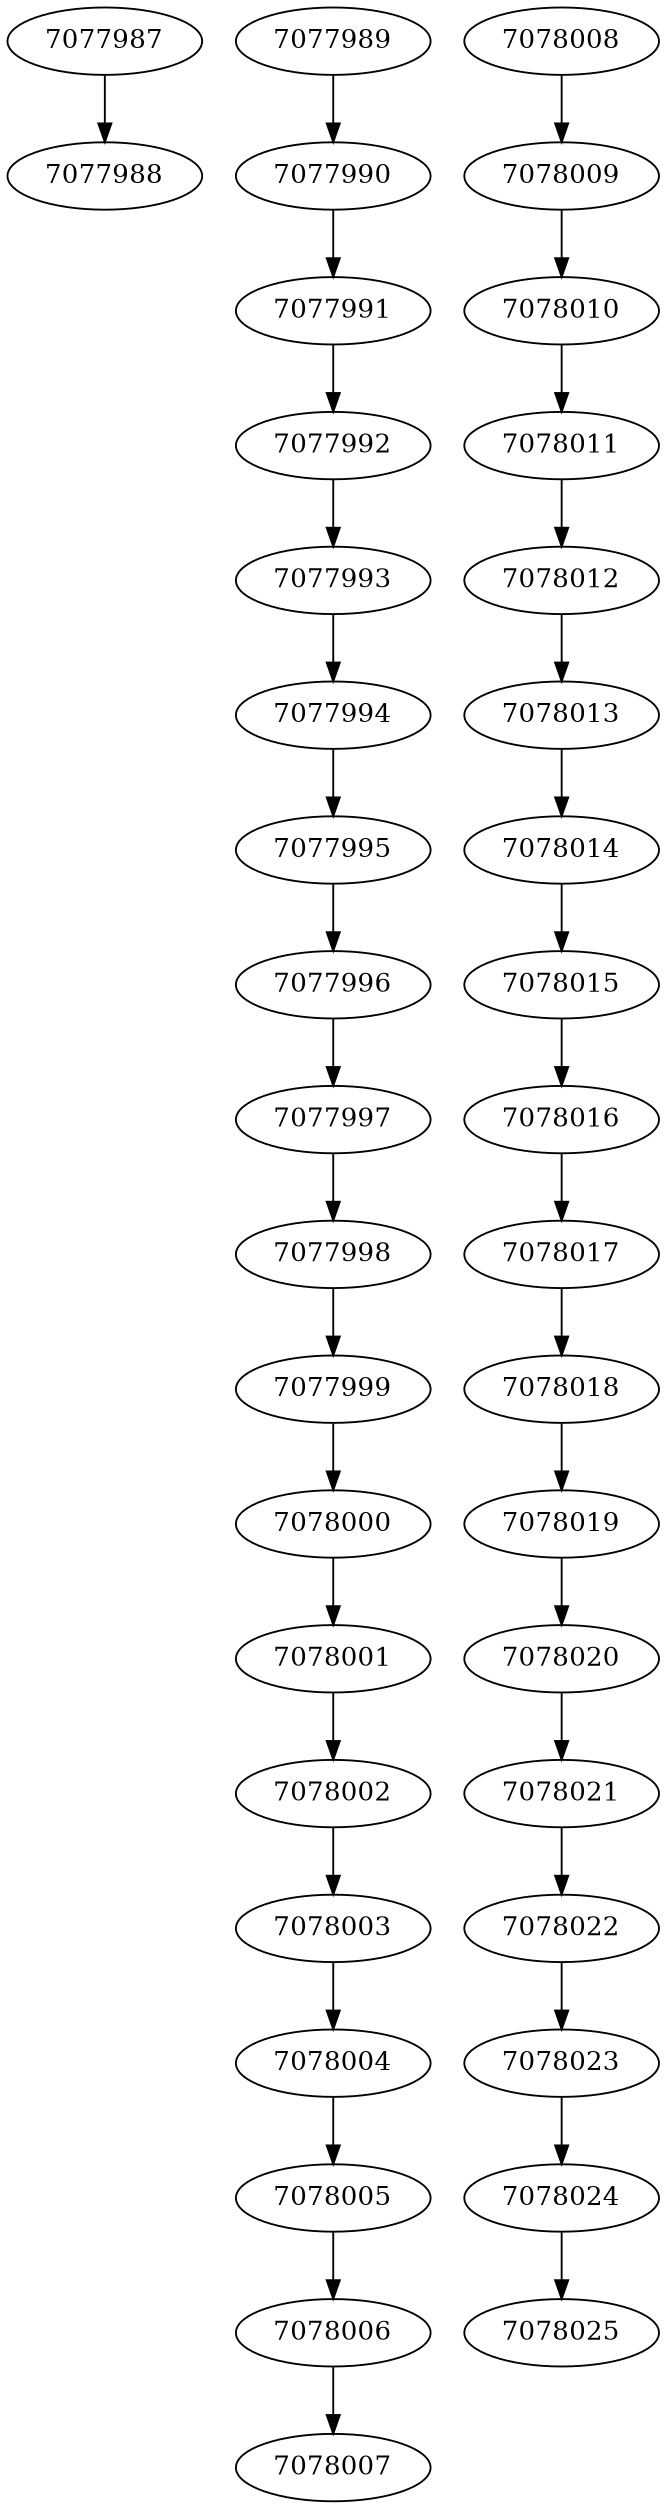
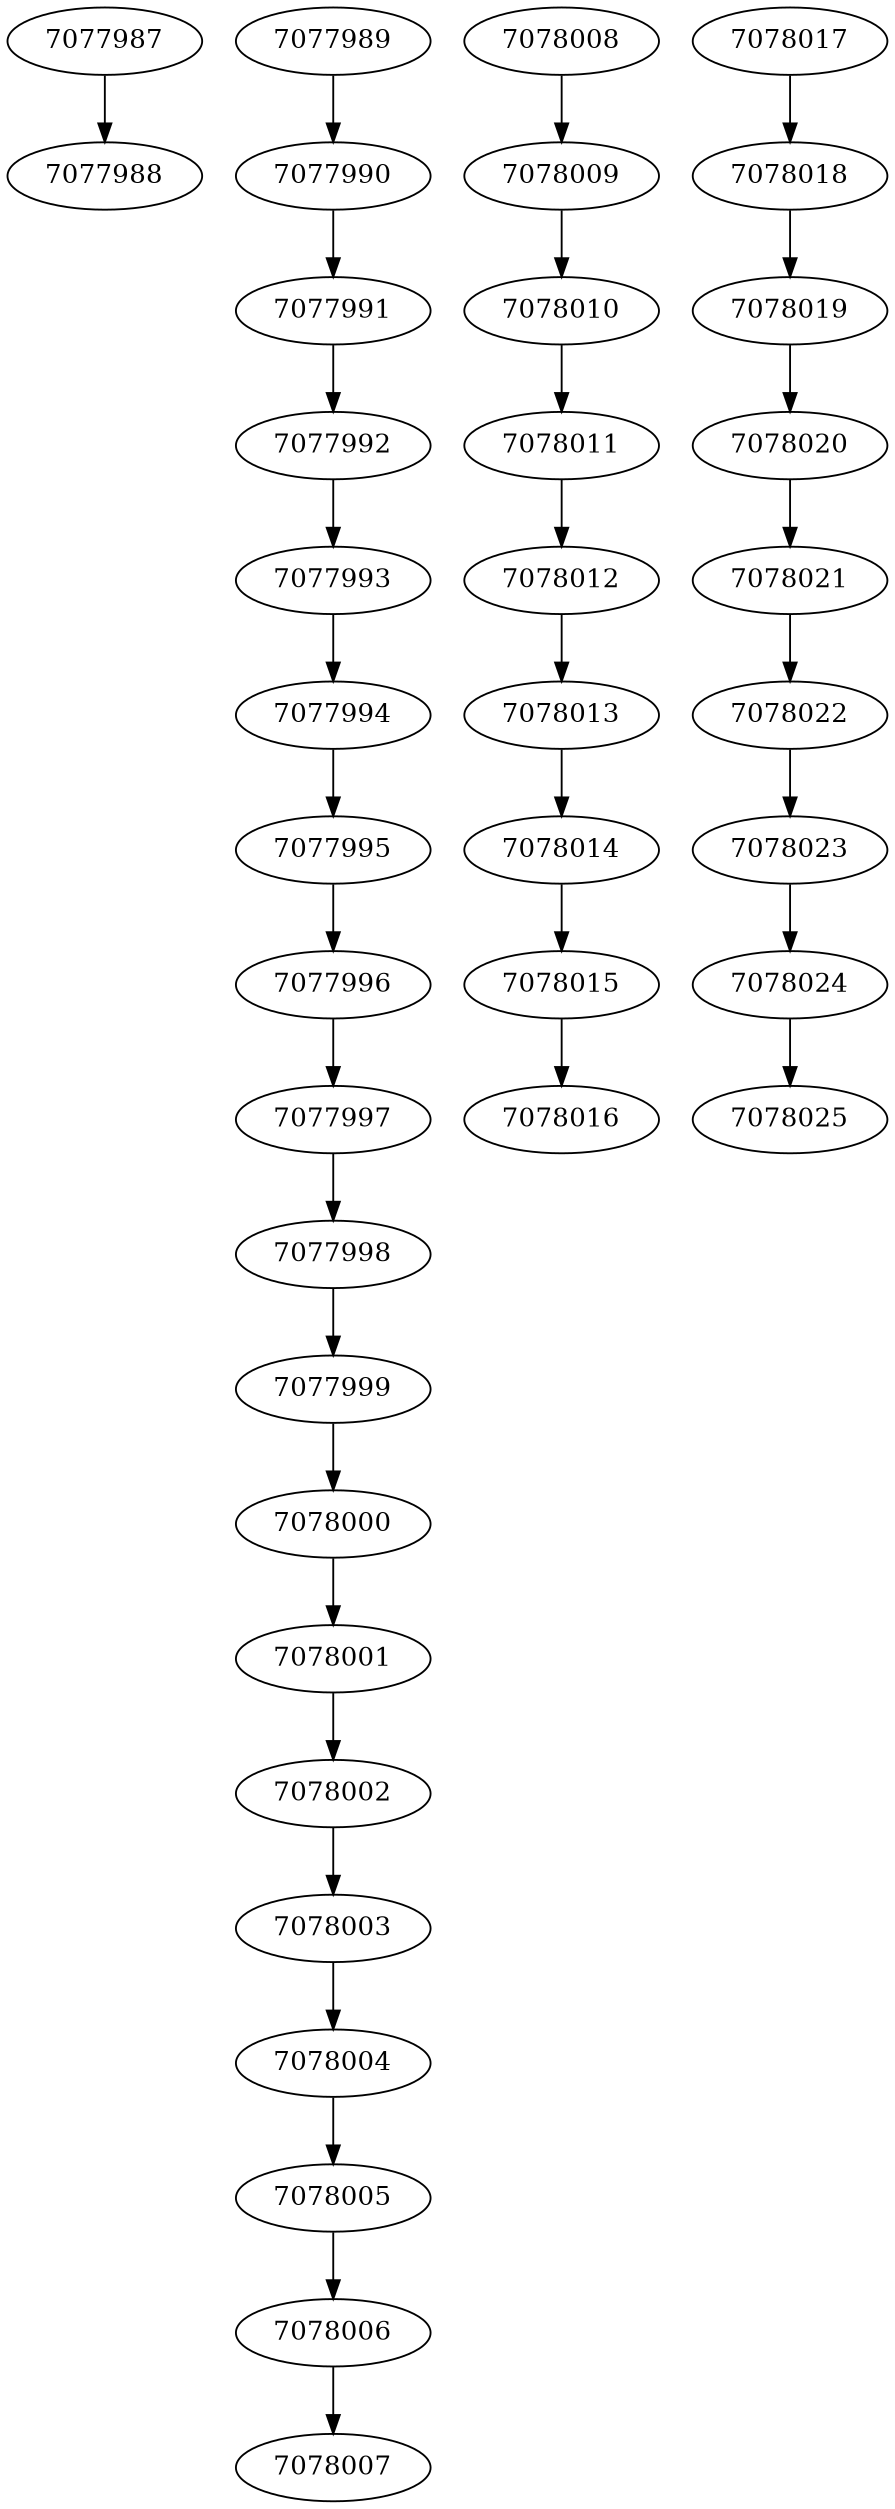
(562, 1178) -> none
